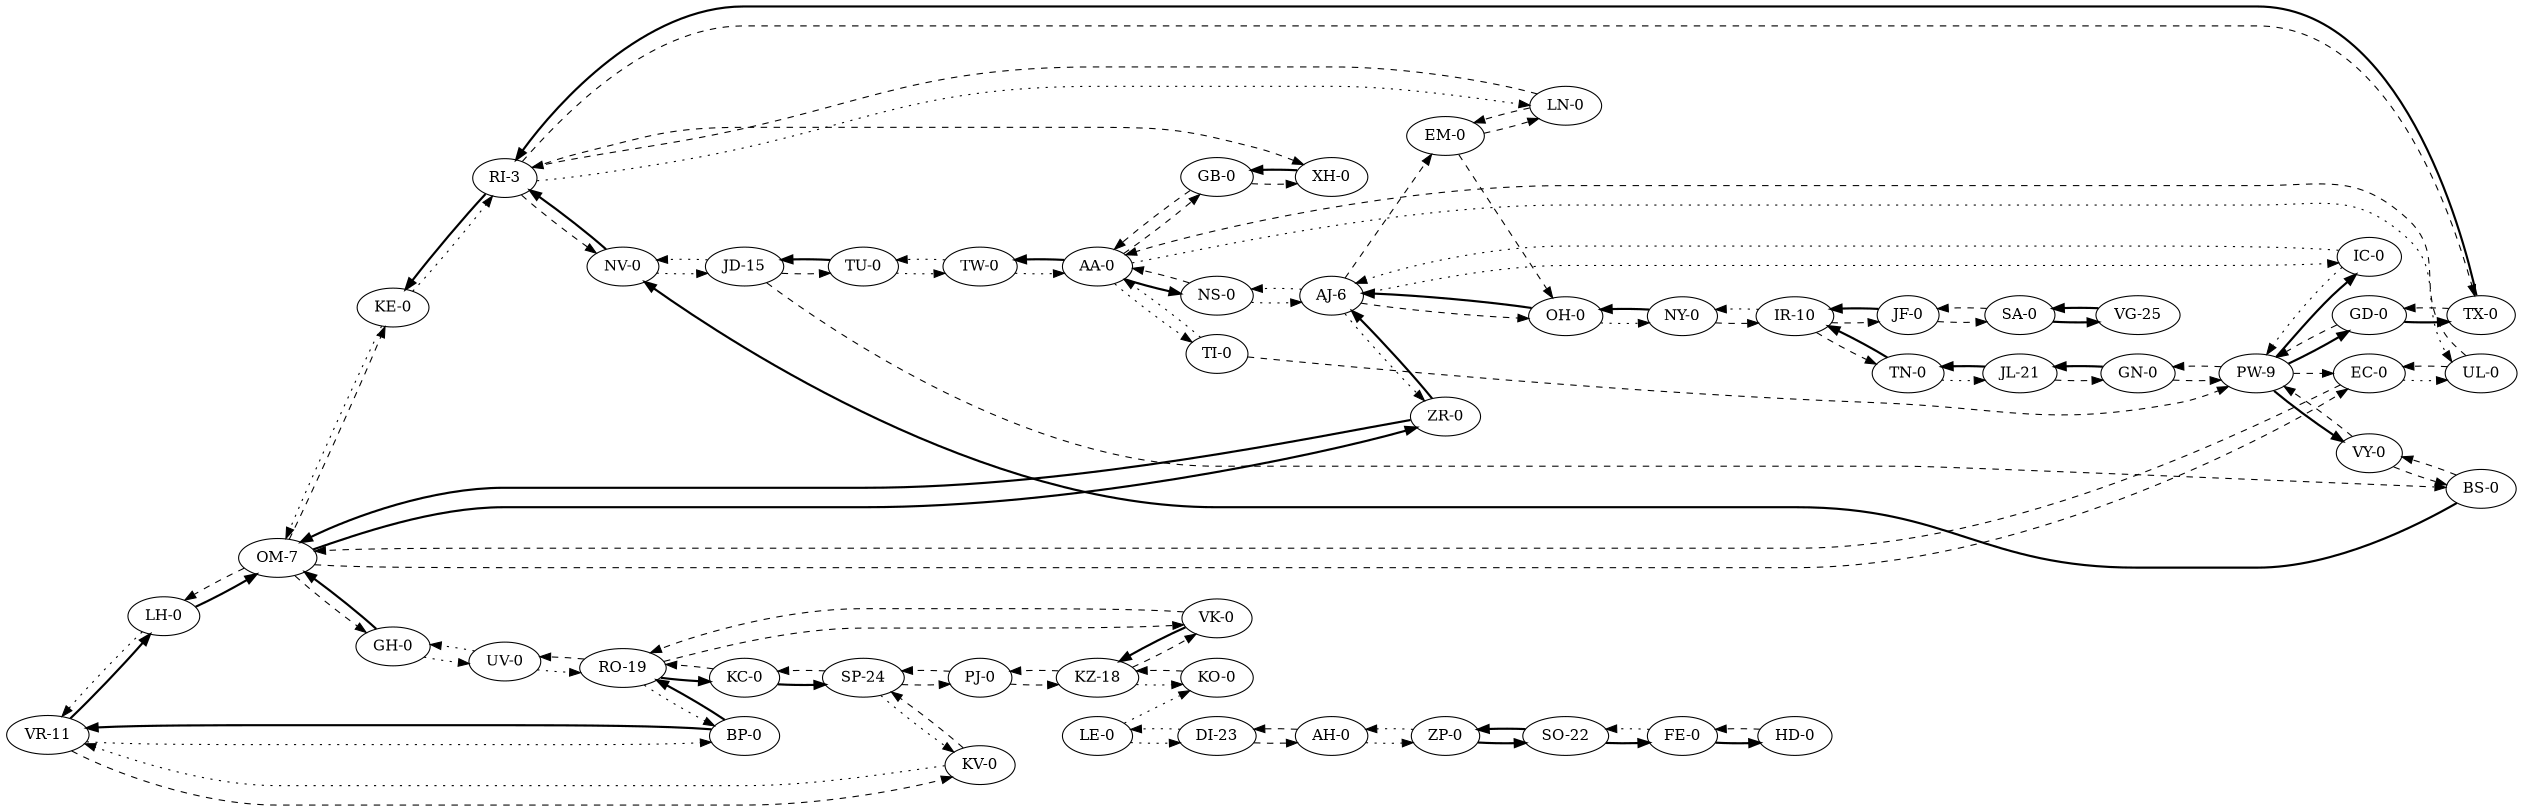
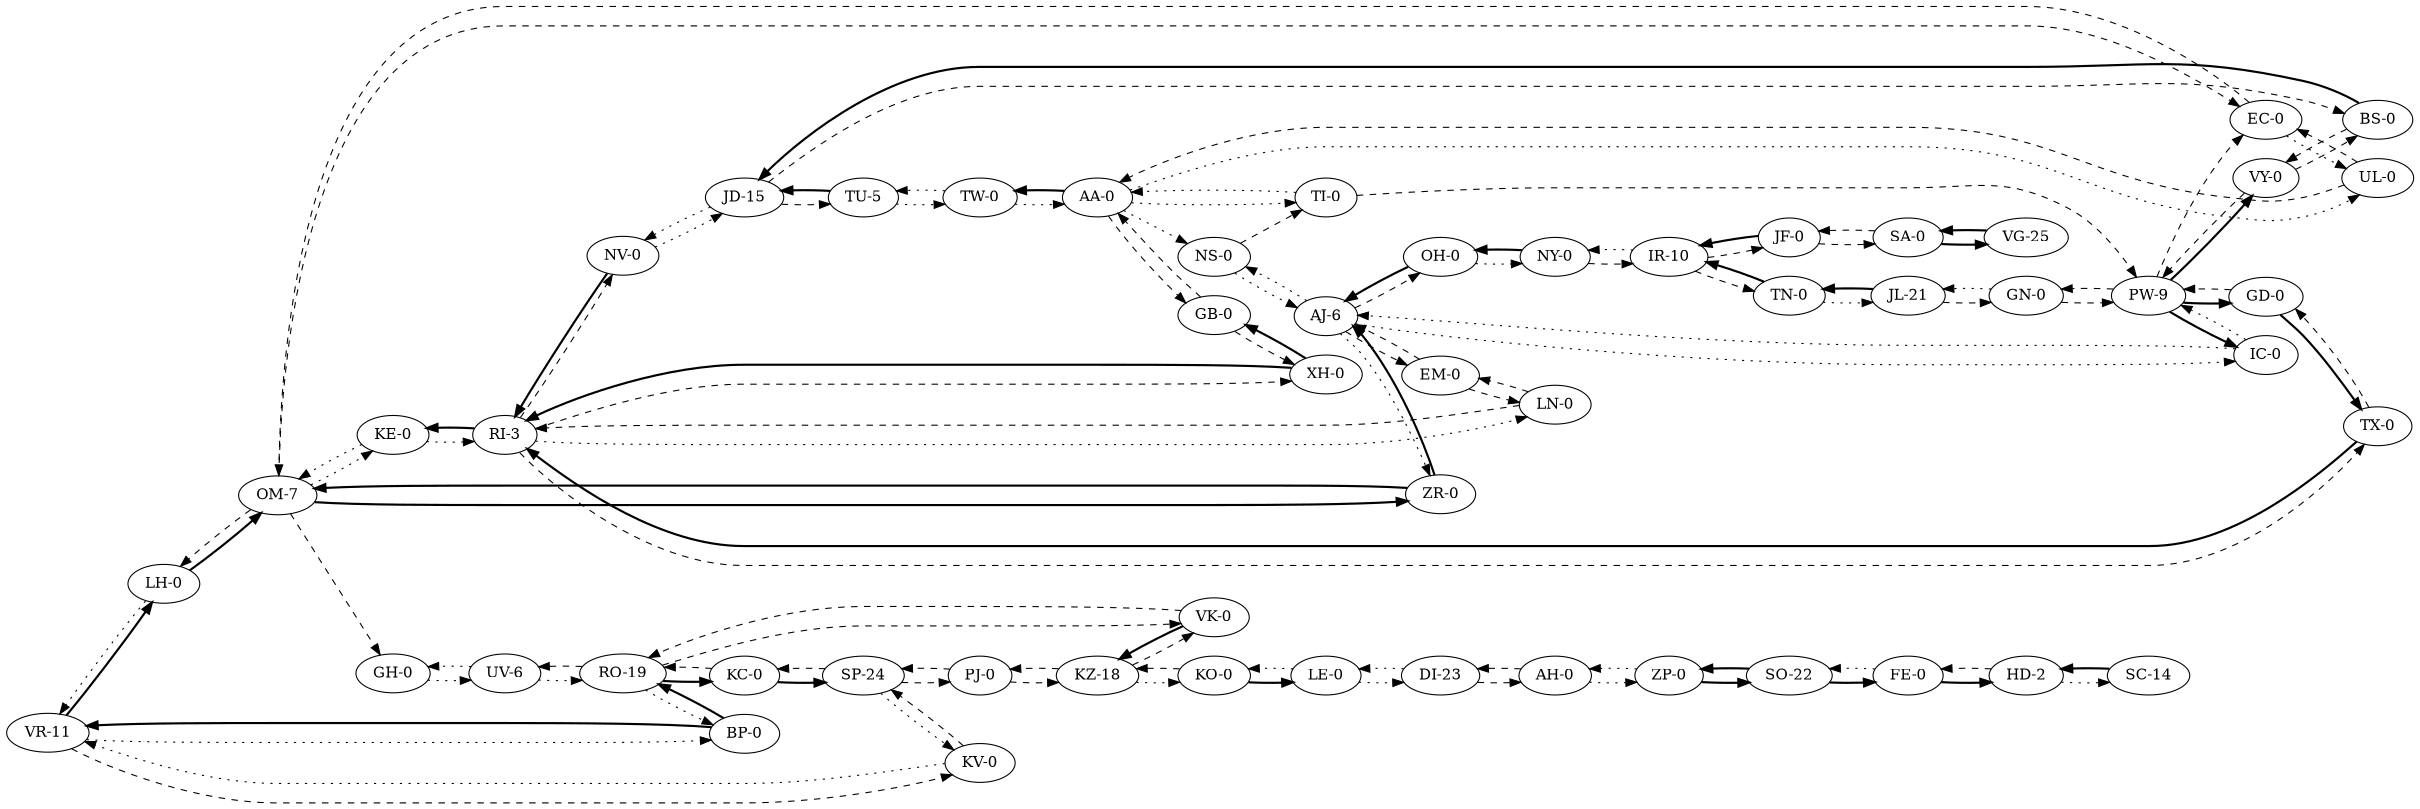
(1503, 222) -> (1392, 344)
(863, 267) -> (863, 197)
(1166, 276) -> (1266, 229)
(1147, 286) -> (1151, 224)
none -> (910, 365)
(2084, 366) -> (1973, 288)
(336, 439) -> (337, 471)
(1540, 507) -> (1551, 67)
(346, 603) -> none
(505, 662) -> (505, 673)
none -> (2149, 676)
none -> (1265, 683)
(1795, 736) -> (2026, 676)
